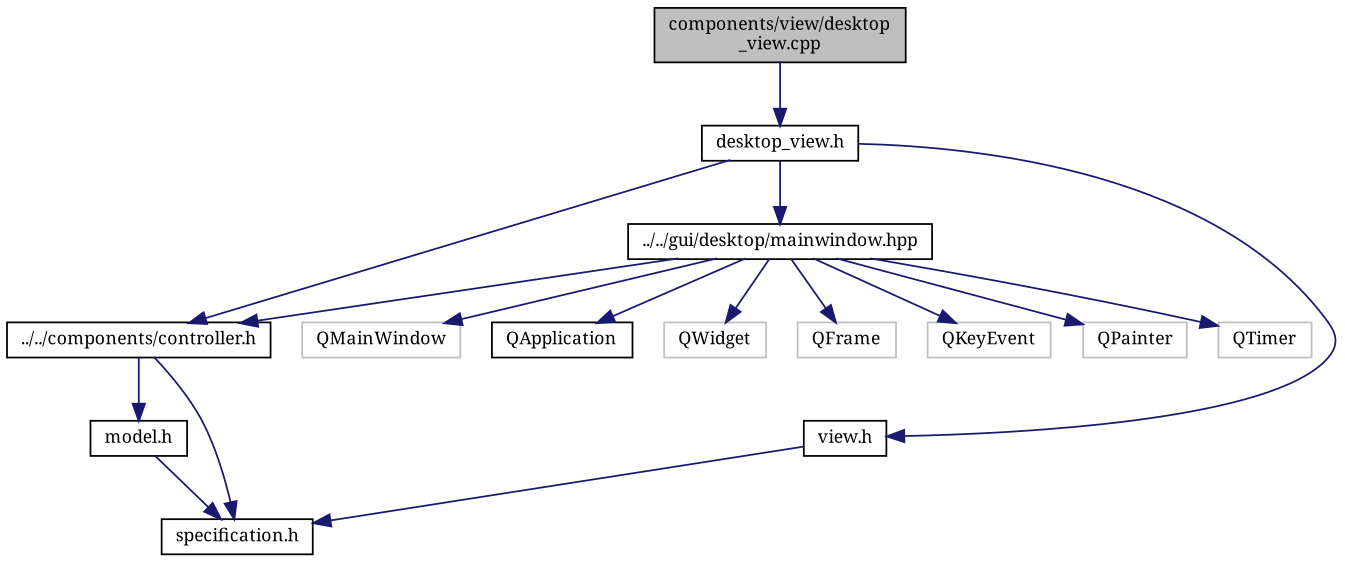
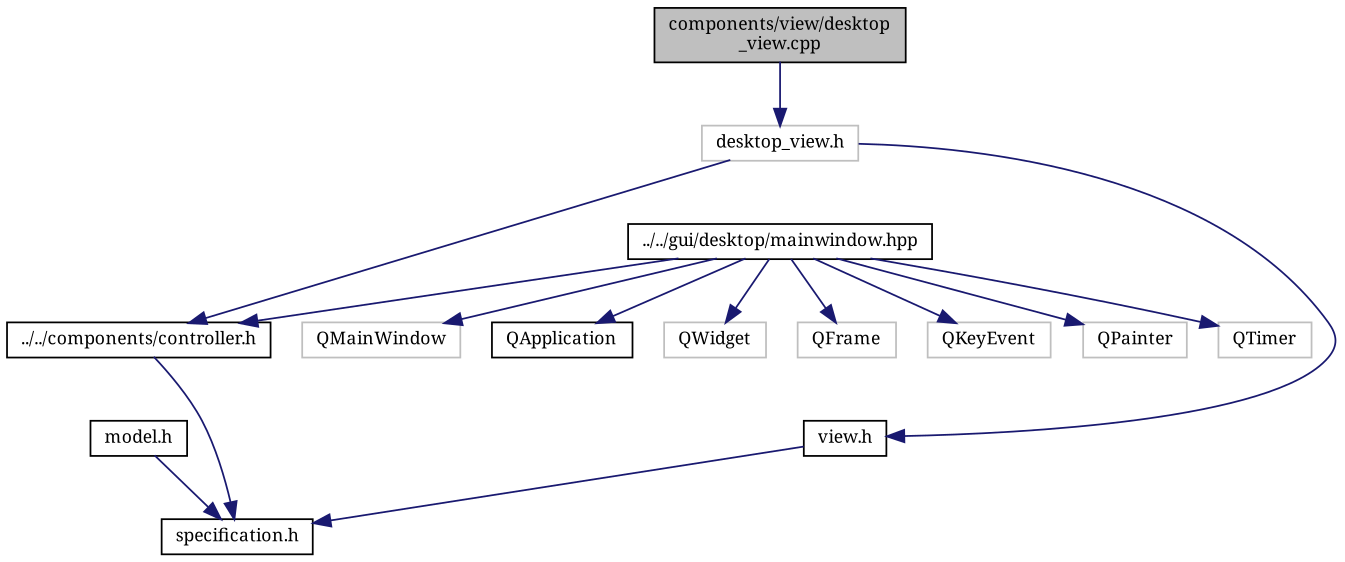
(780, 143) -> (780, 143)
(780, 184) -> none
(139, 380) -> none
